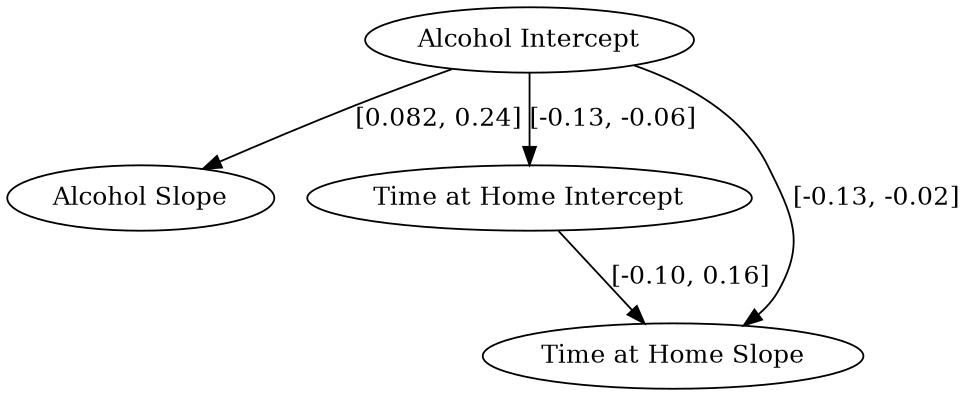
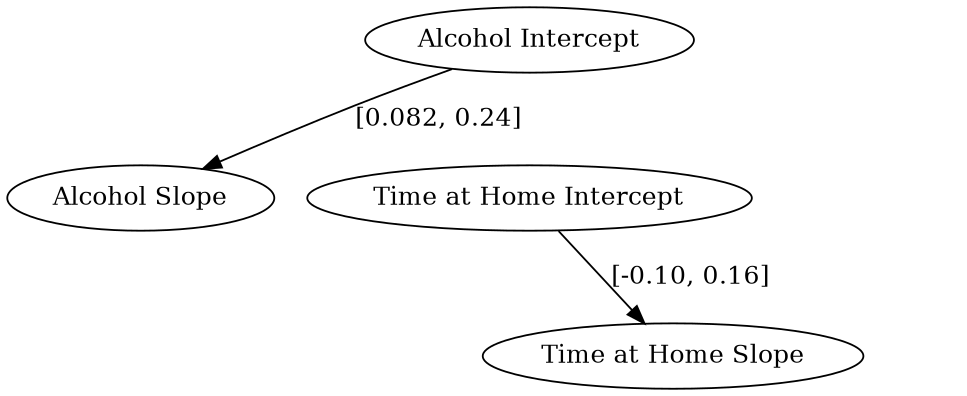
(530, 110) -> none
(766, 163) -> none
